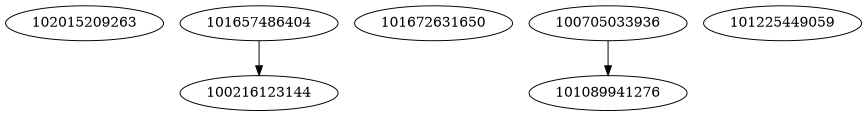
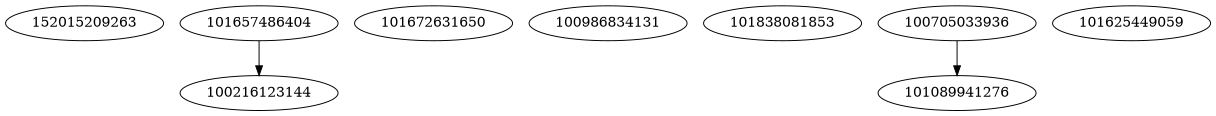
(85, 23) -> (85, 23)
none -> (608, 23)
(783, 23) -> (1132, 23)
none -> (783, 23)
